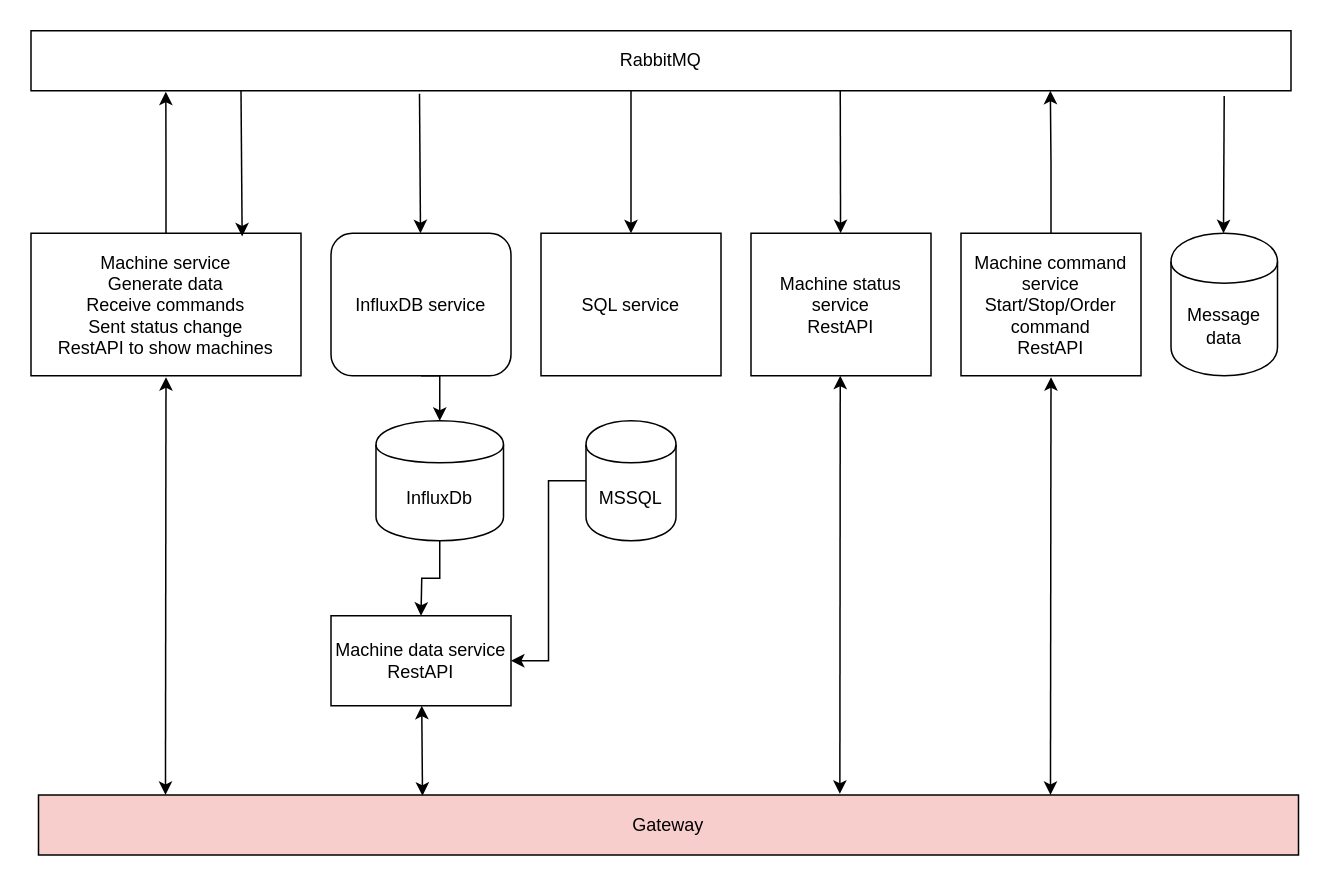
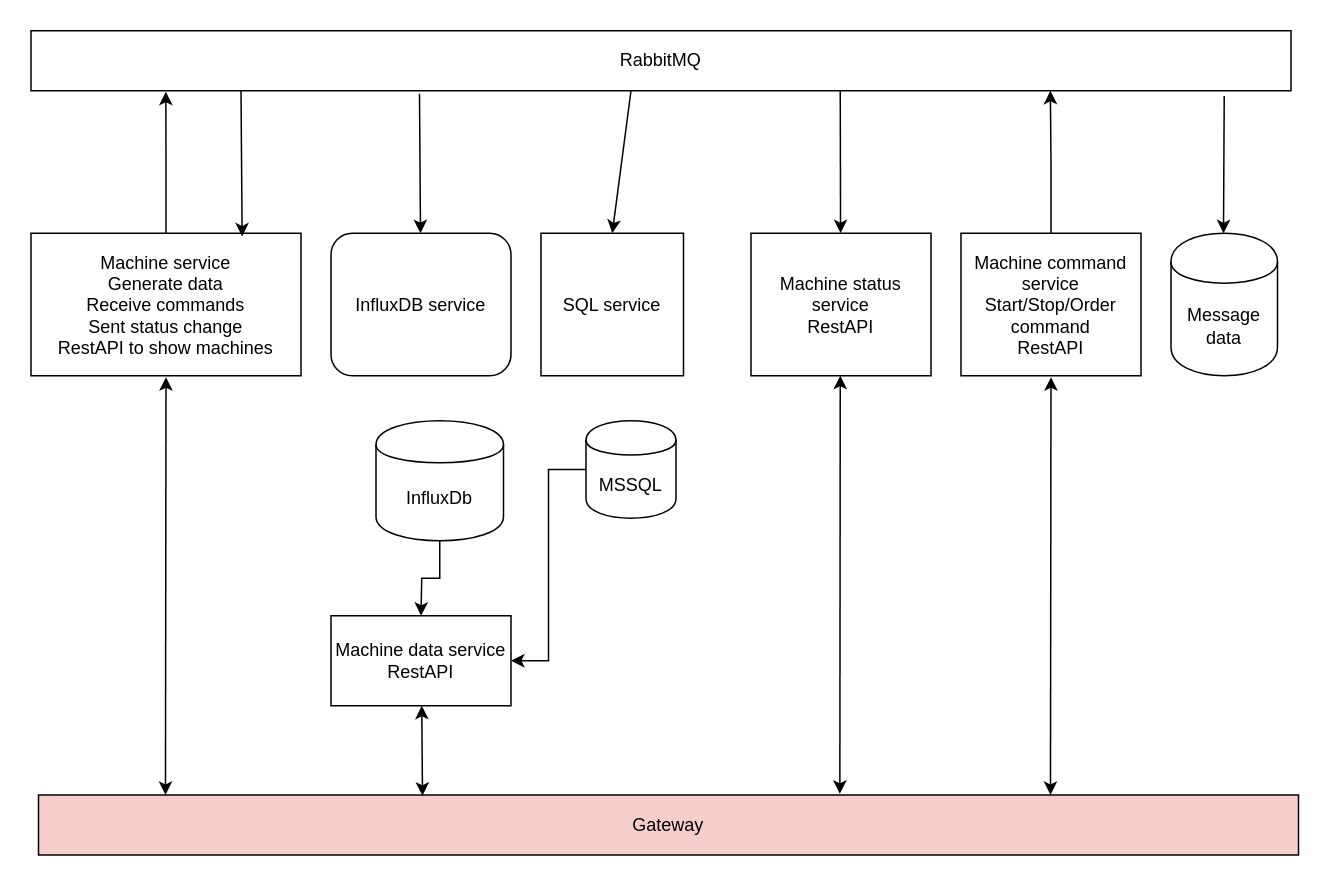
(631, 305) -> (612, 305)
(440, 392) -> none
(631, 481) -> (631, 470)
